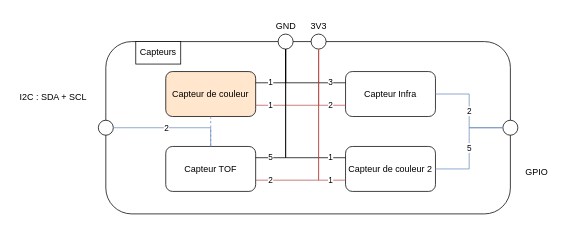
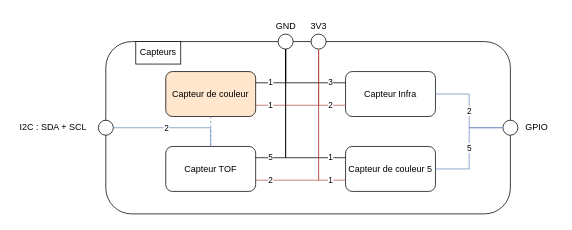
(53, 98) -> (53, 128)
(390, 169) -> (390, 169)
(537, 173) -> (537, 128)
